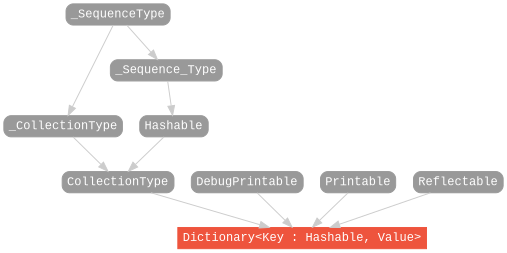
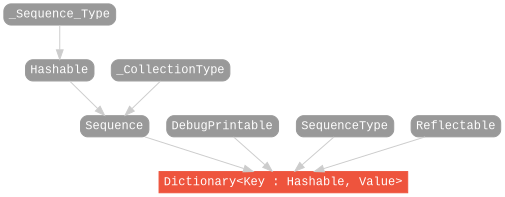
(118, 14) -> none
(118, 182) -> (115, 126)
(358, 182) -> (345, 126)
